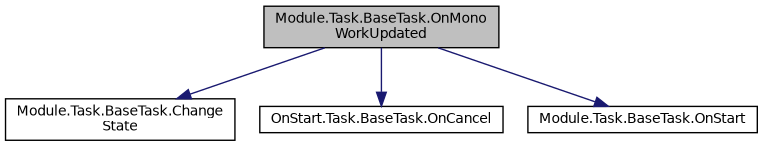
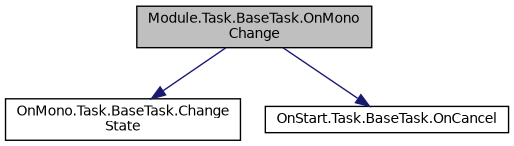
(381, 27) -> (254, 27)
(120, 120) -> (123, 120)
(643, 120) -> none
